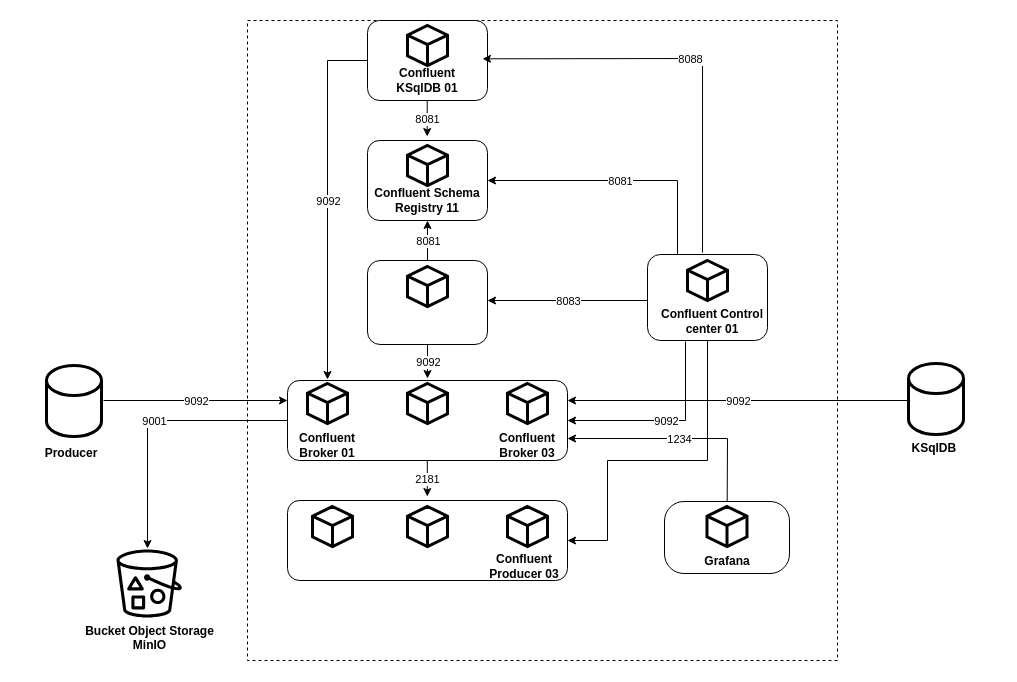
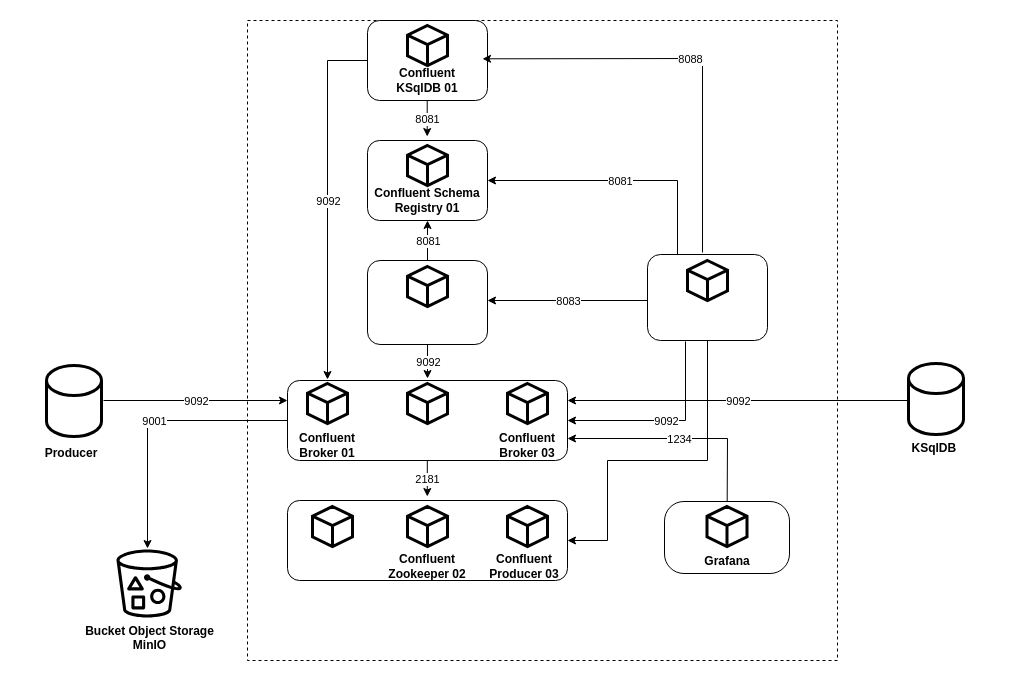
(428, 201) -> (428, 201)
(713, 322) -> none
none -> (428, 567)
